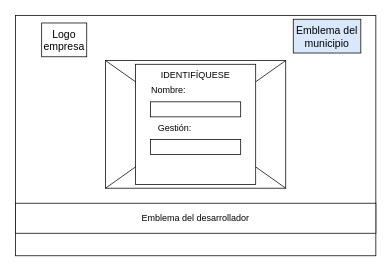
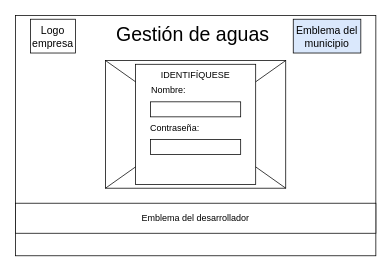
none -> (195, 34)
(64, 40) -> (53, 36)
(175, 128) -> (175, 128)
